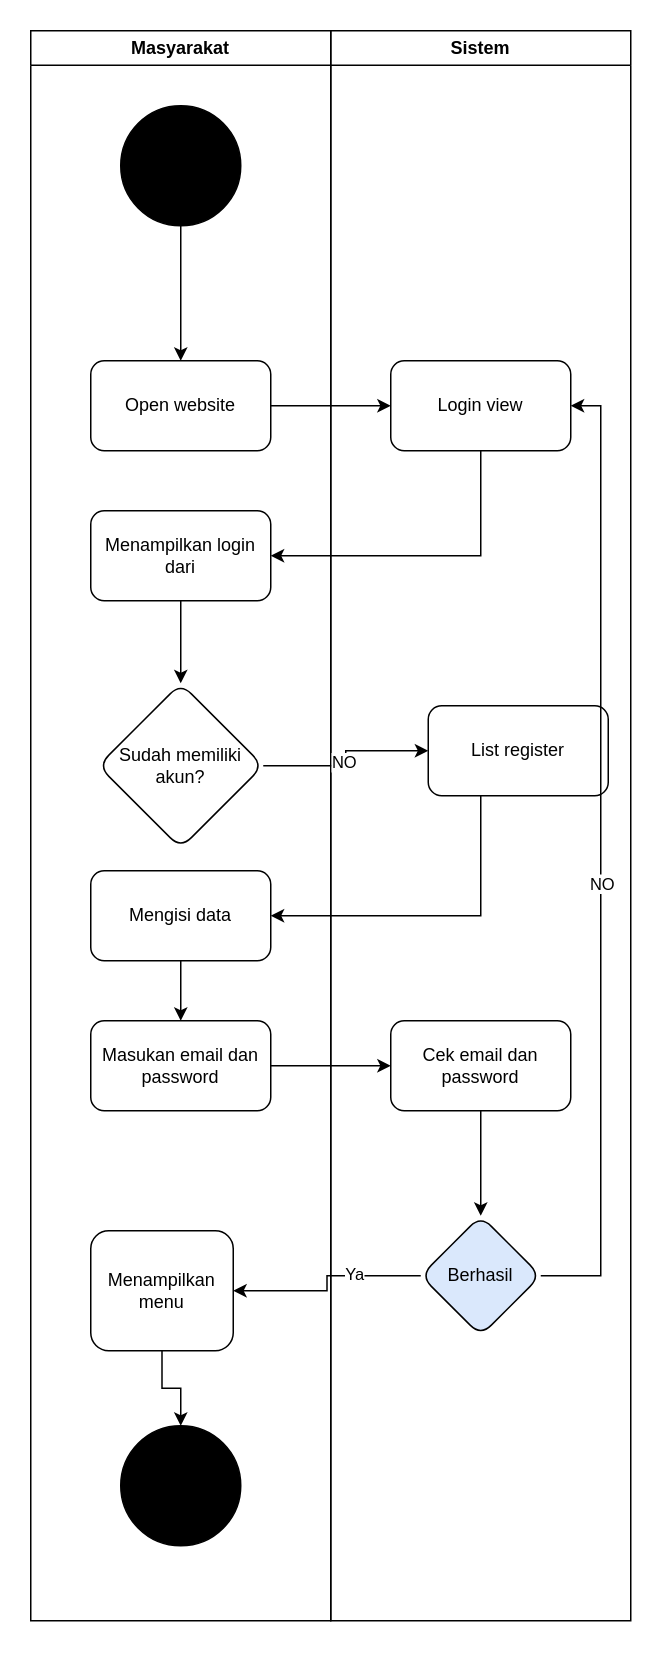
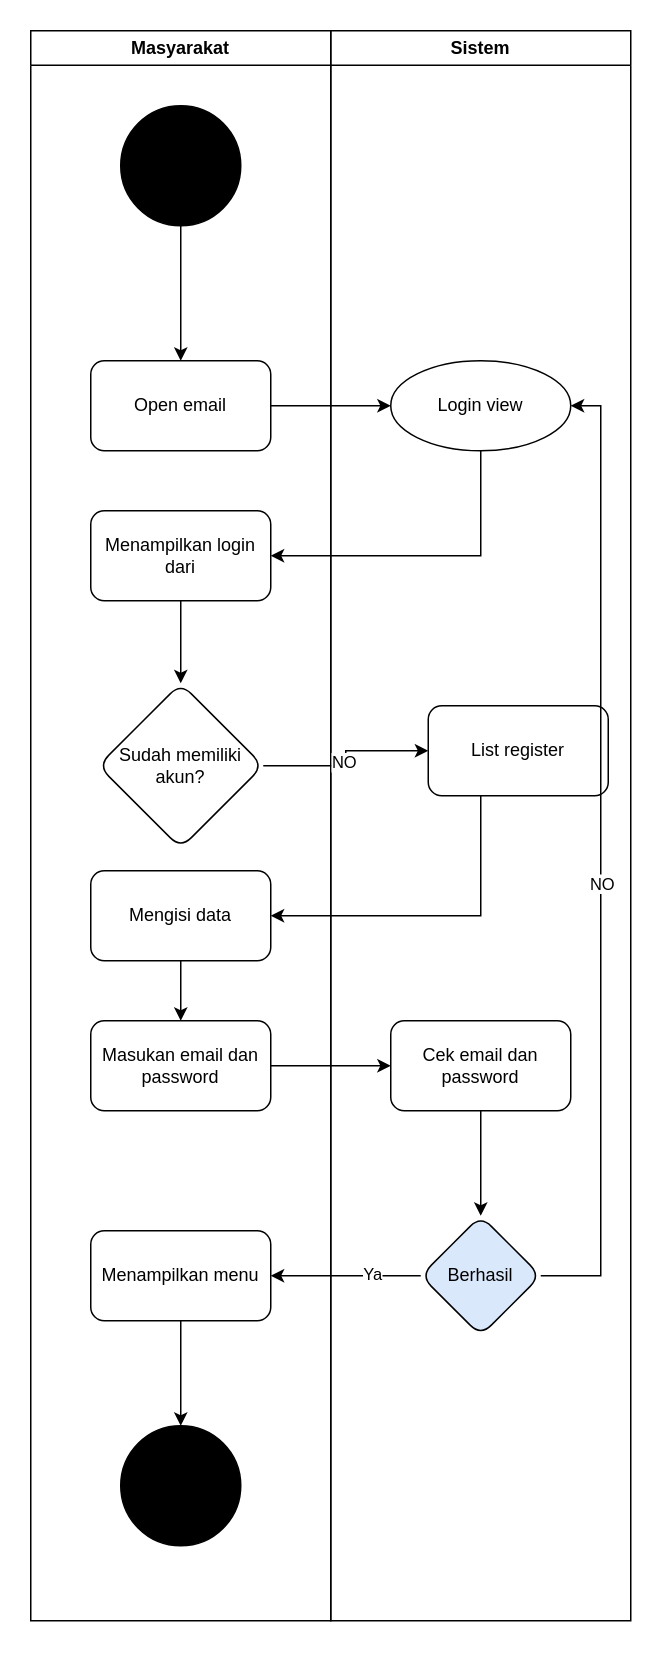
(181, 406) -> (181, 406)
(481, 406) -> (481, 406)
(162, 1291) -> (181, 1276)
